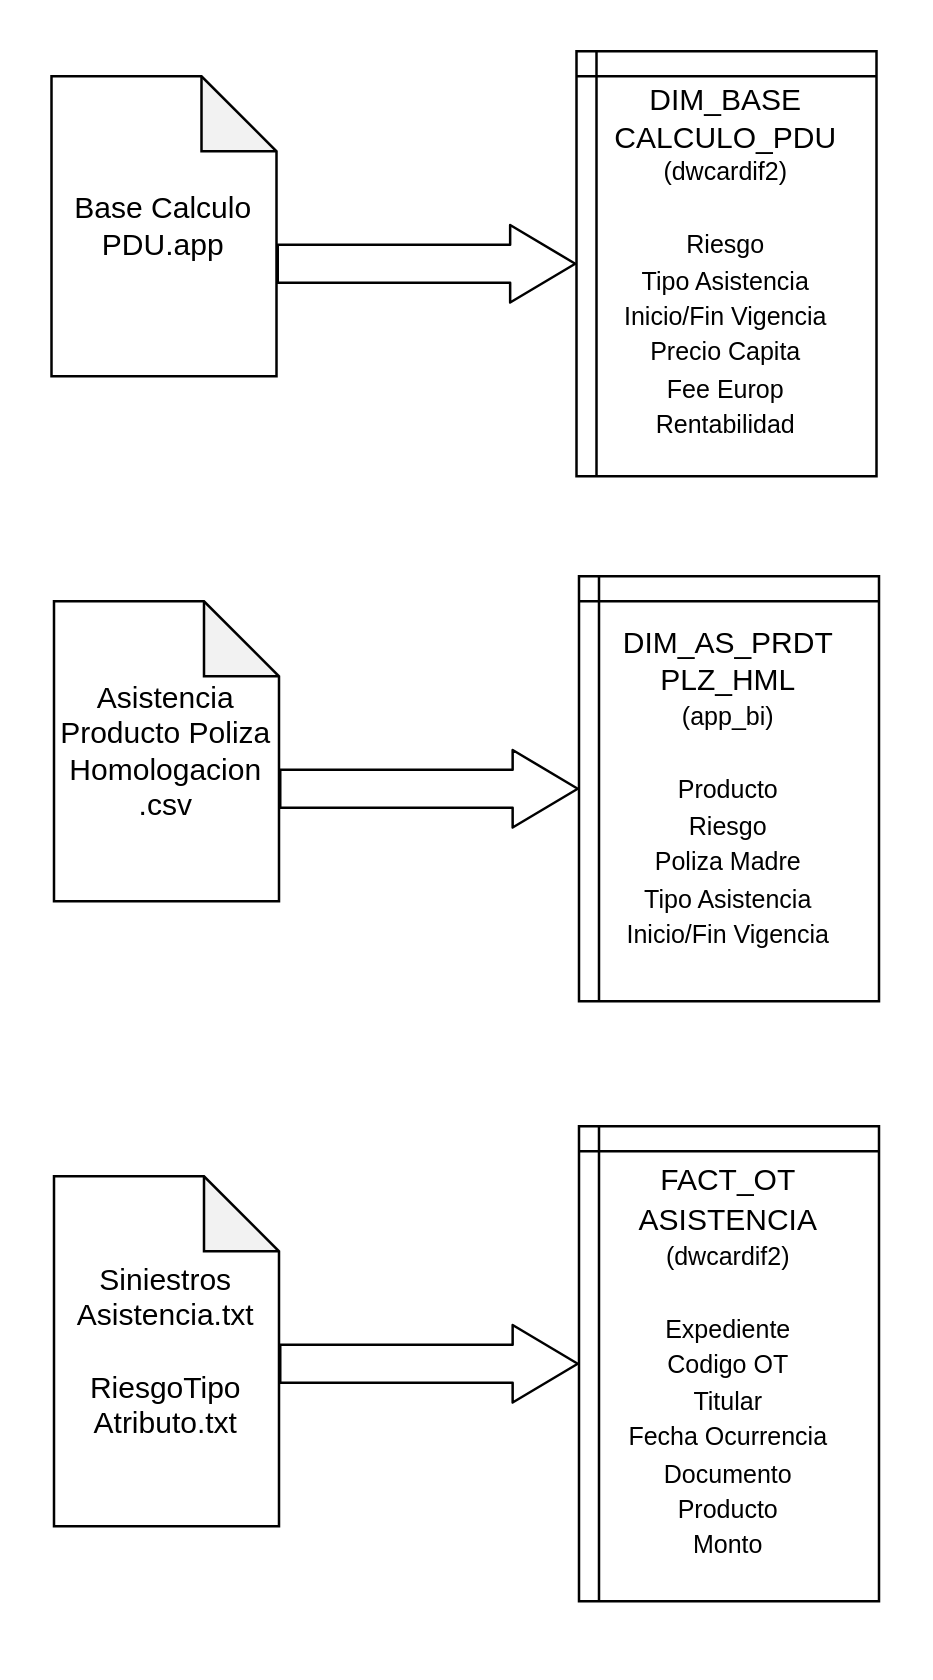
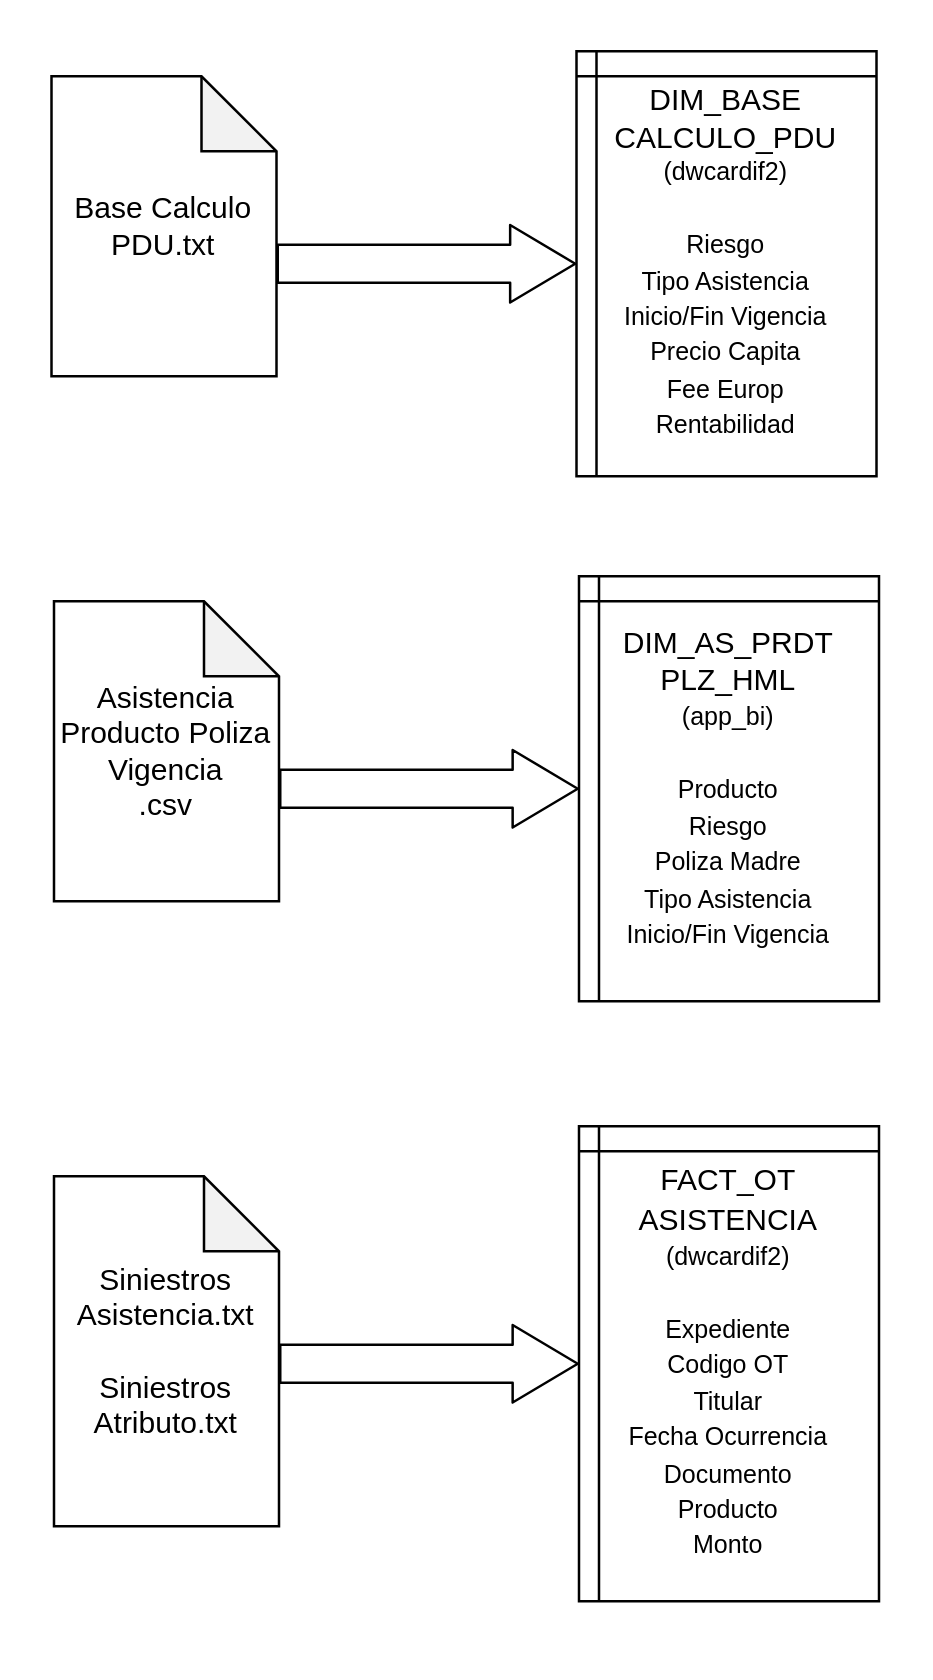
(164, 226) -> (164, 226)
(166, 751) -> (166, 751)
(166, 1351) -> (166, 1351)
